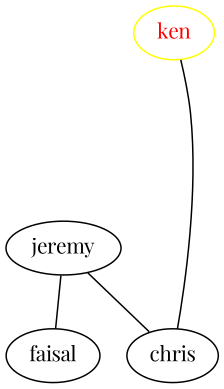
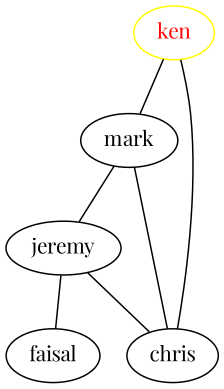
none -> (129, 140)
